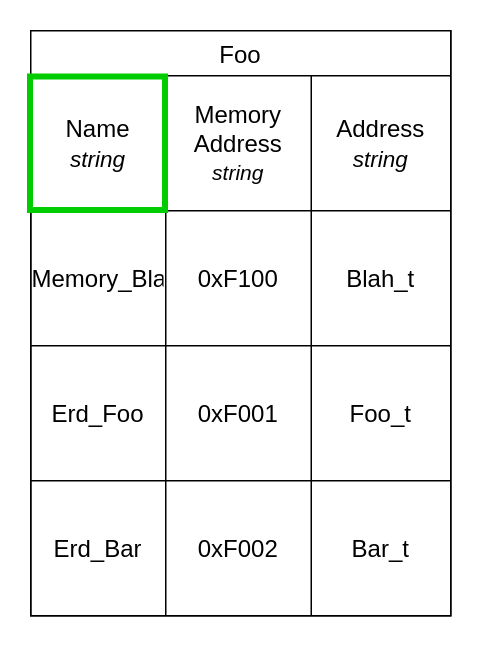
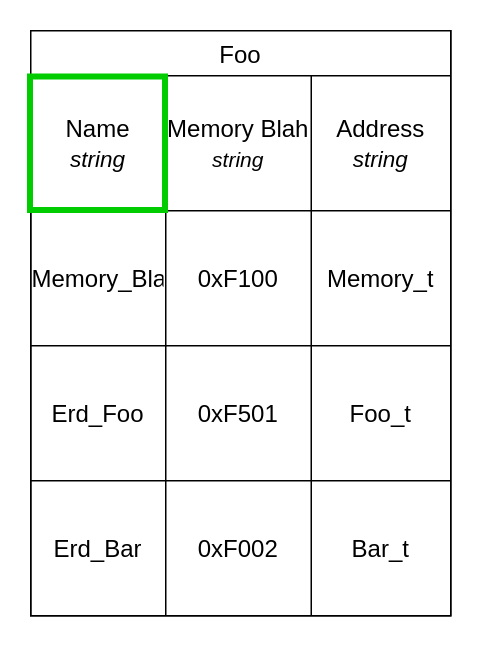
(239, 143) -> (239, 143)
(381, 278) -> (381, 278)
(239, 413) -> (239, 413)
